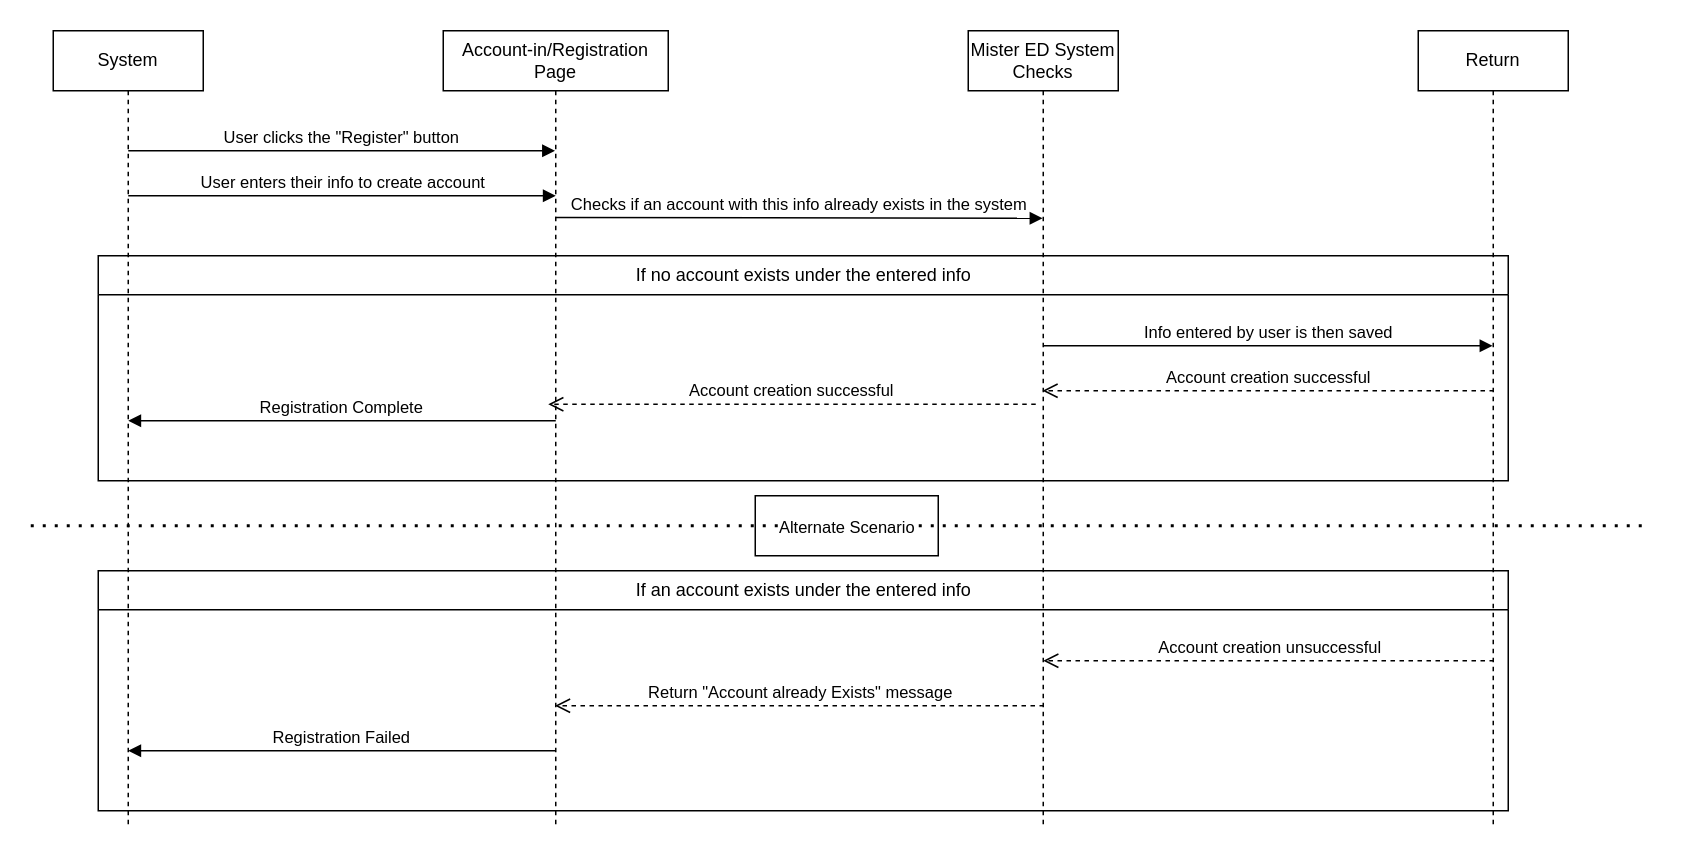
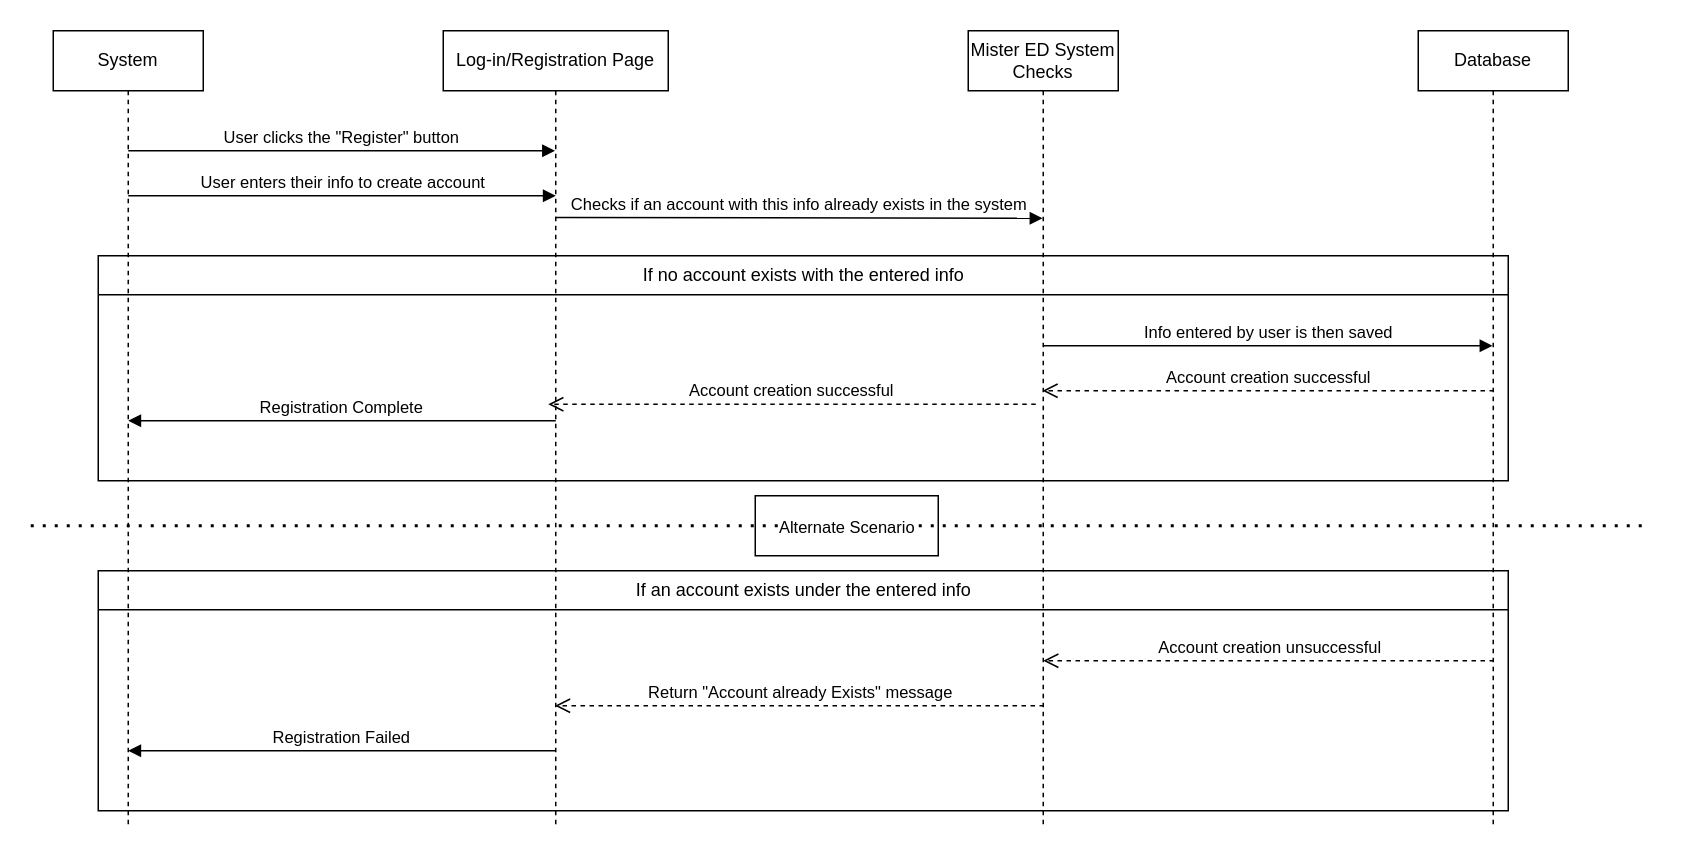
(556, 61) -> (556, 61)
(1493, 61) -> (1493, 61)
(804, 275) -> (804, 275)
